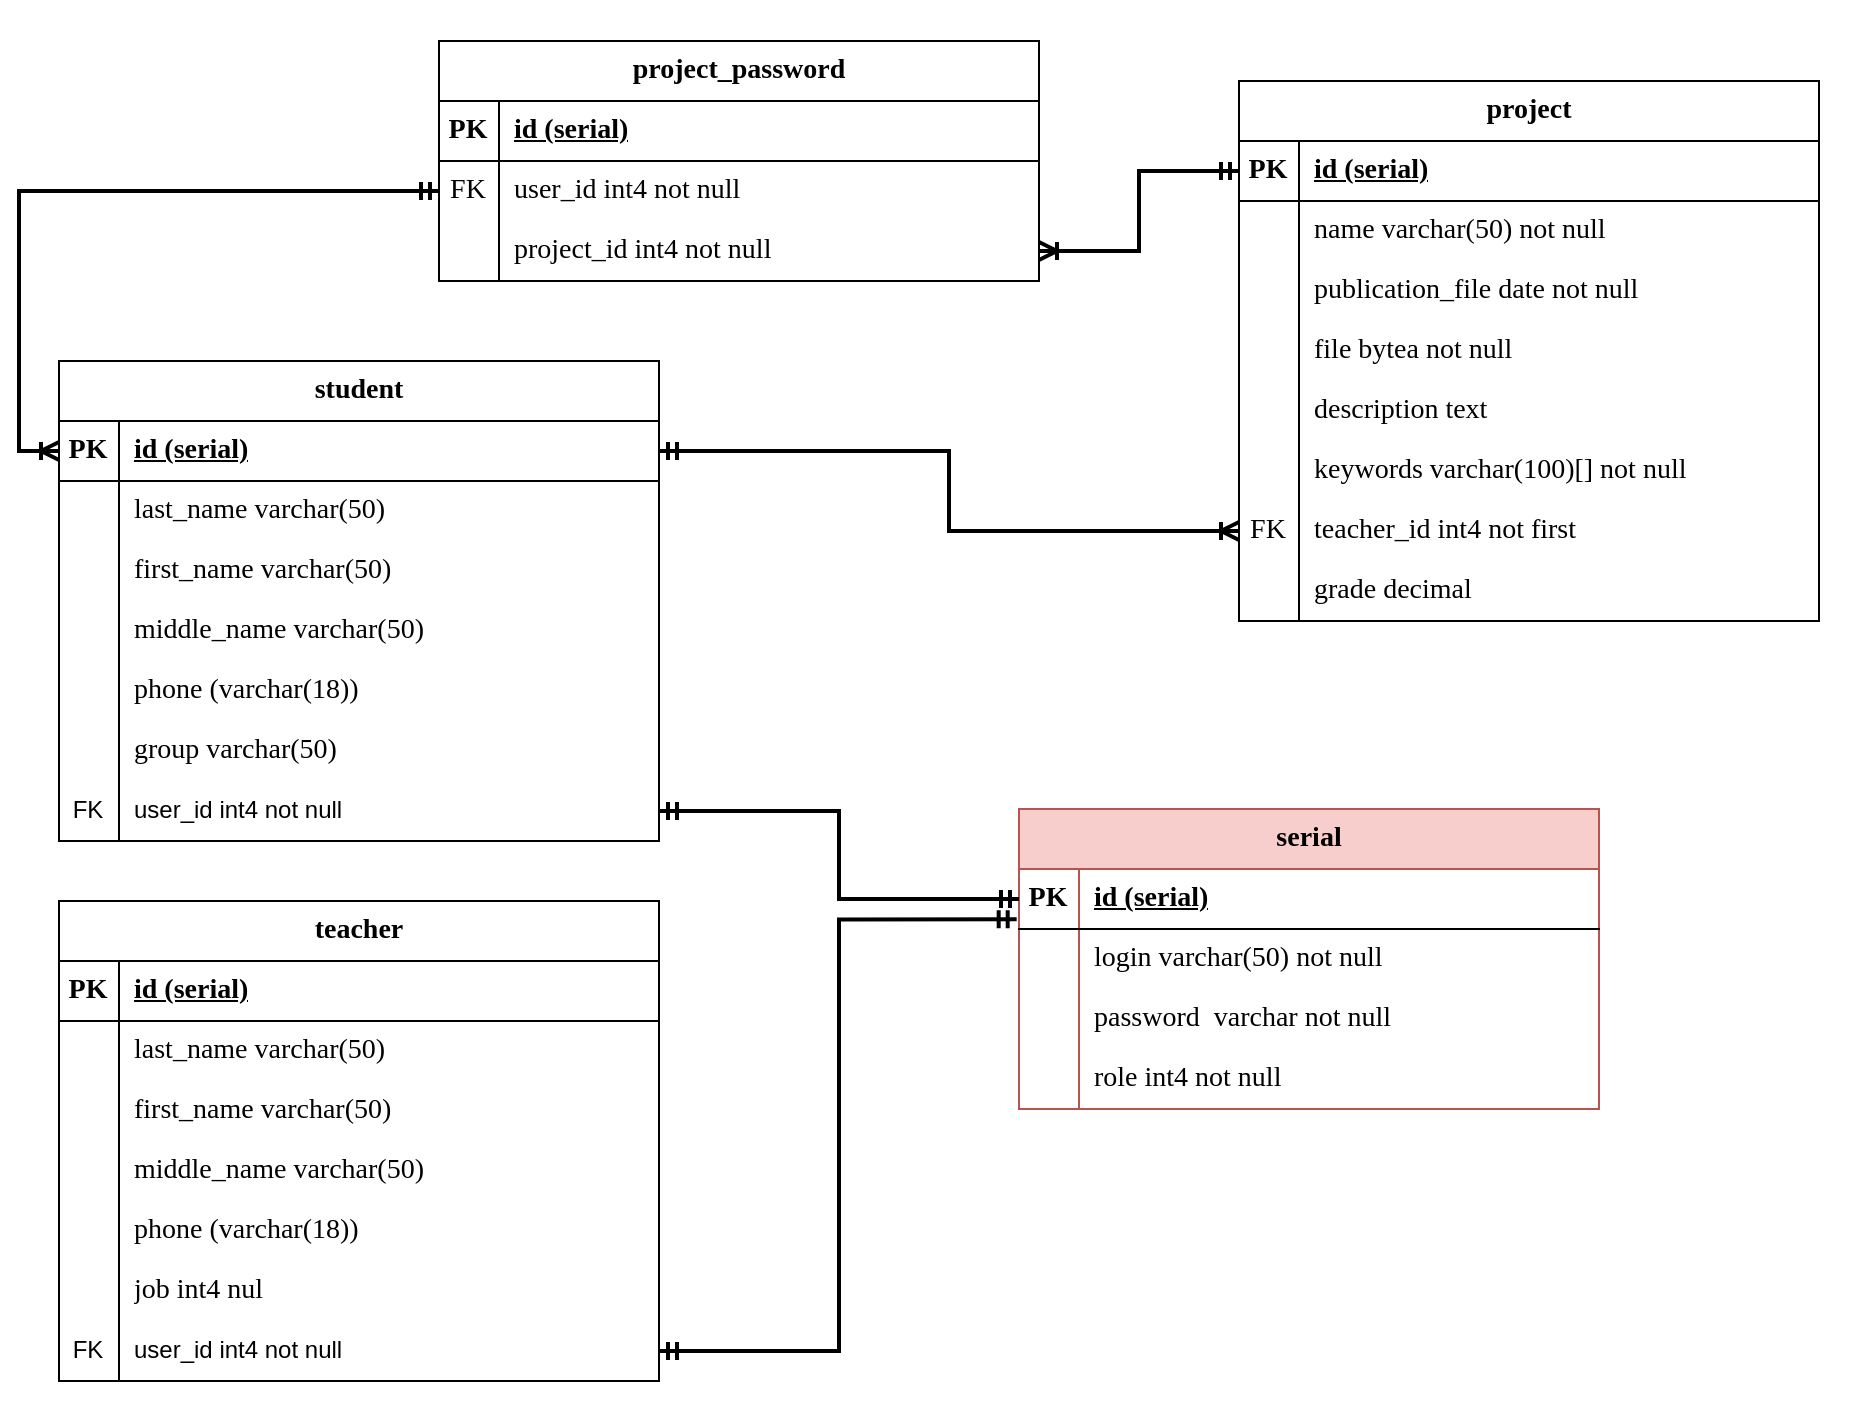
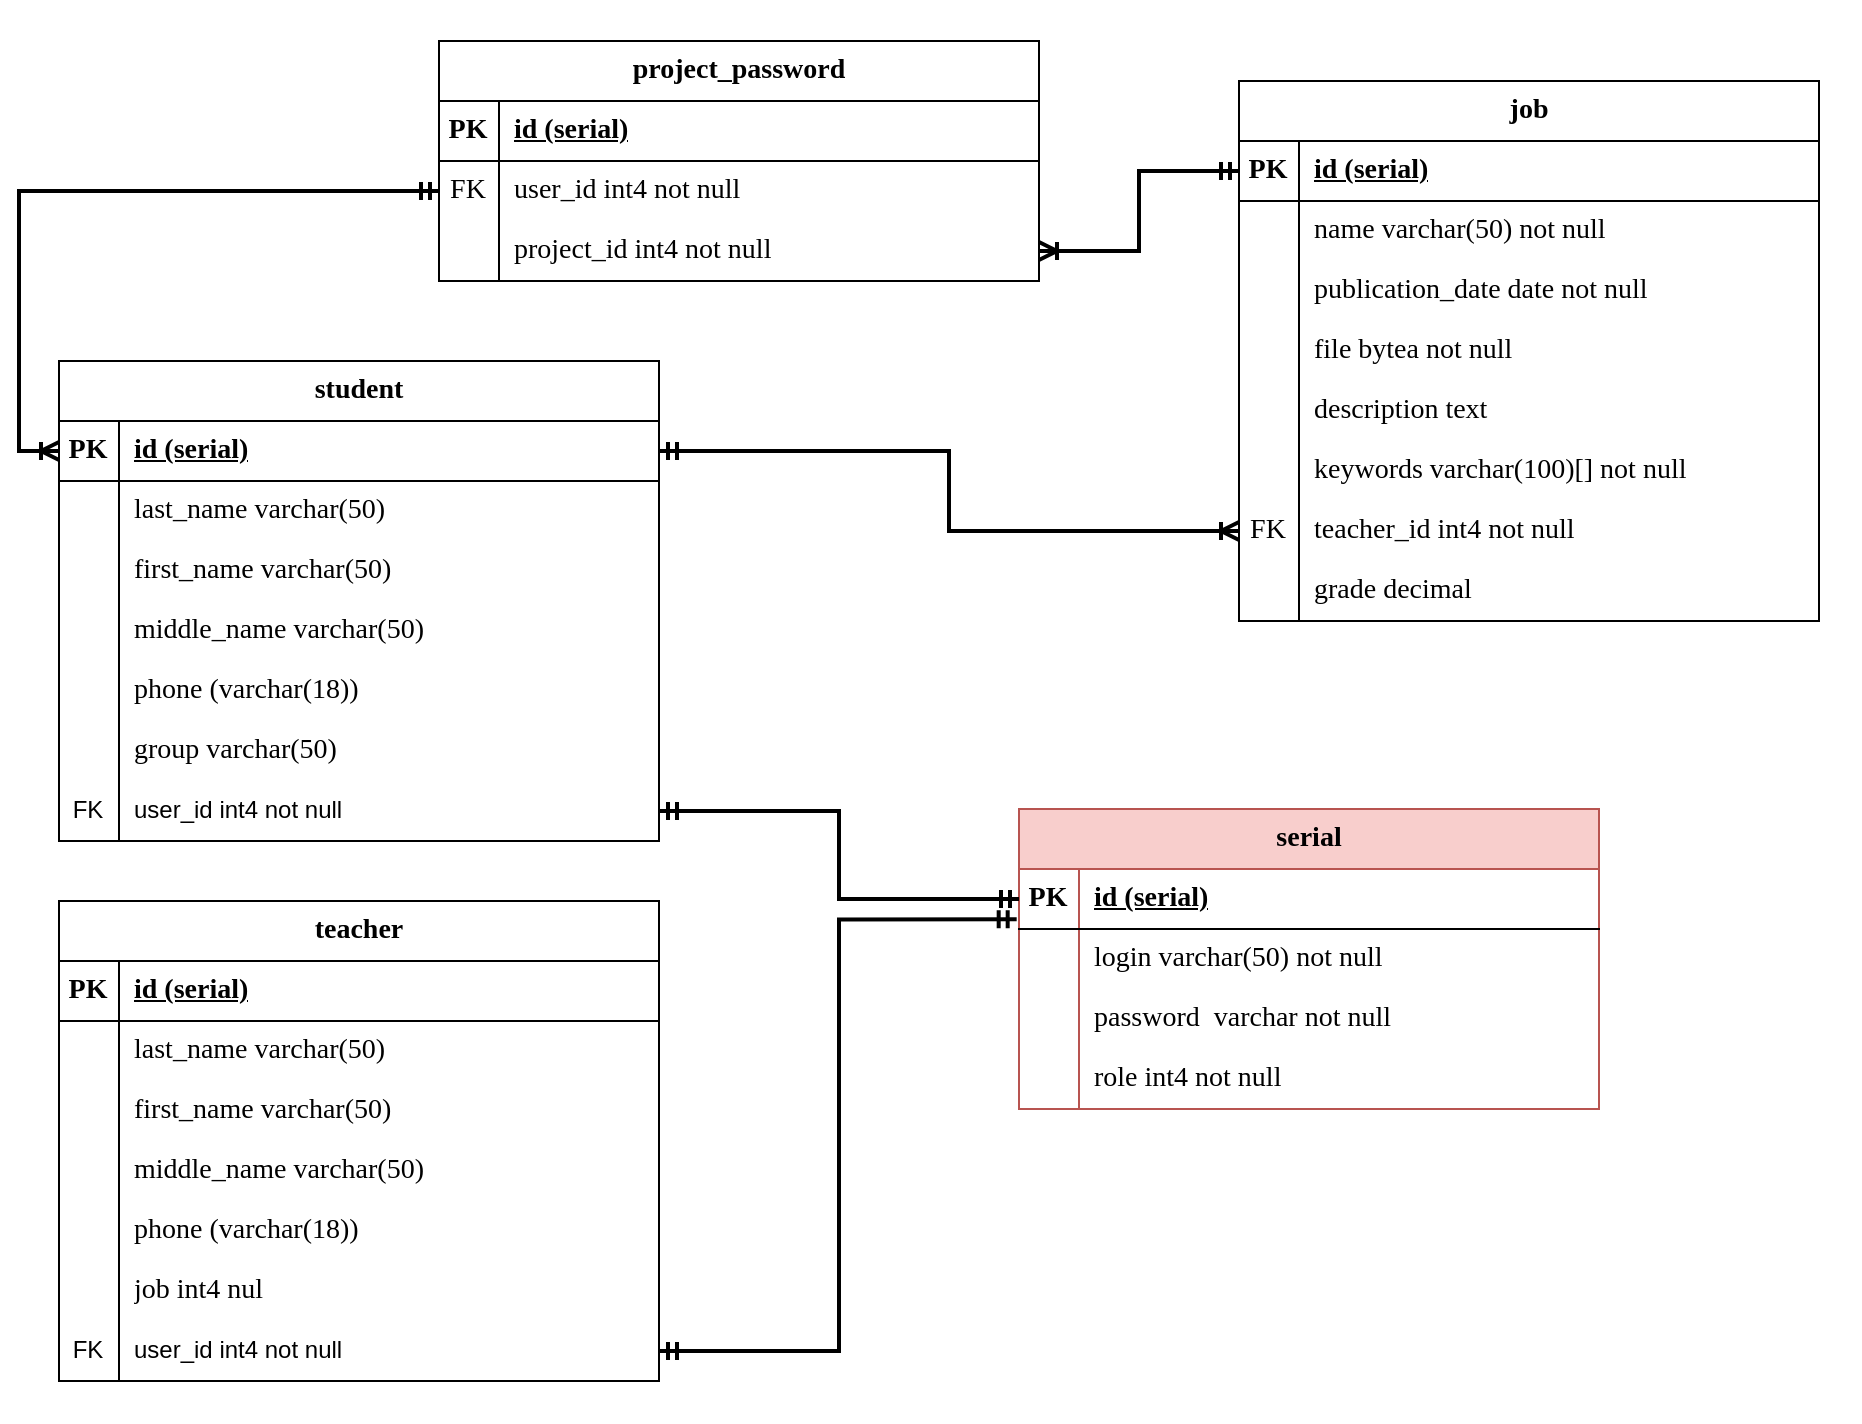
(1530, 111) -> (1530, 111)
(1514, 291) -> (1521, 291)
(1489, 531) -> (1478, 531)
